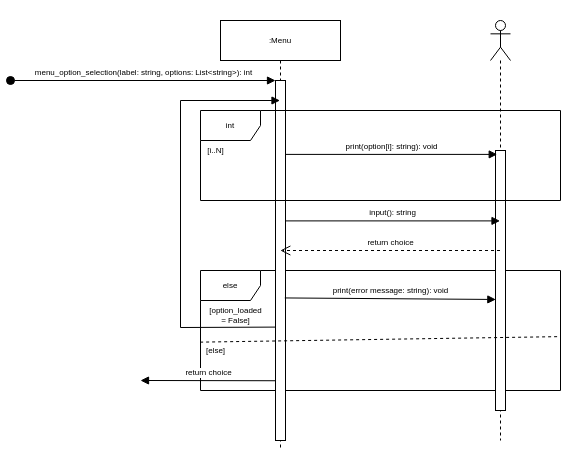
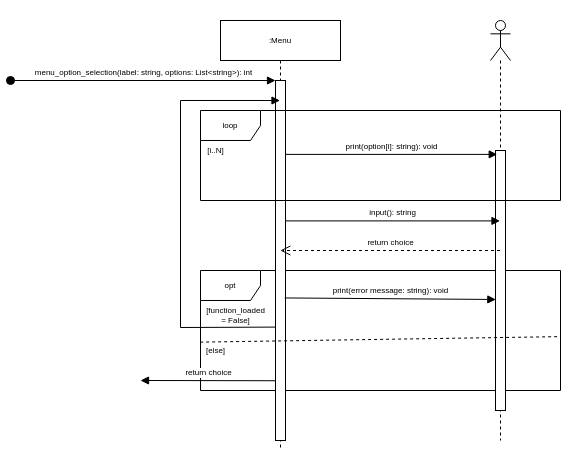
(231, 126) -> (231, 126)
(231, 286) -> (231, 286)
(236, 316) -> (236, 316)
